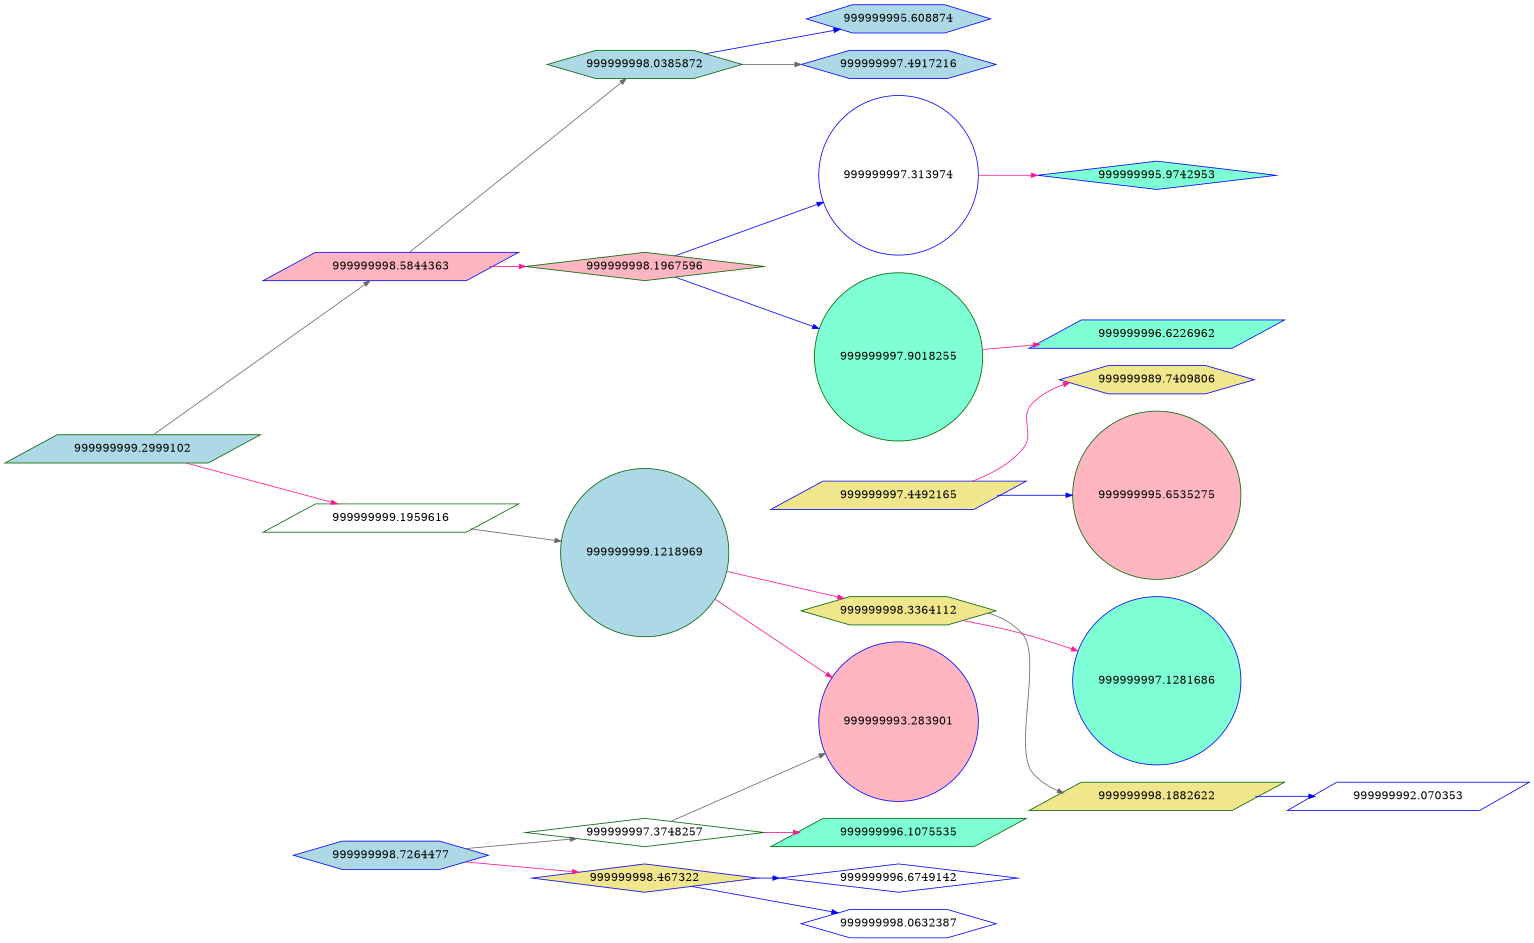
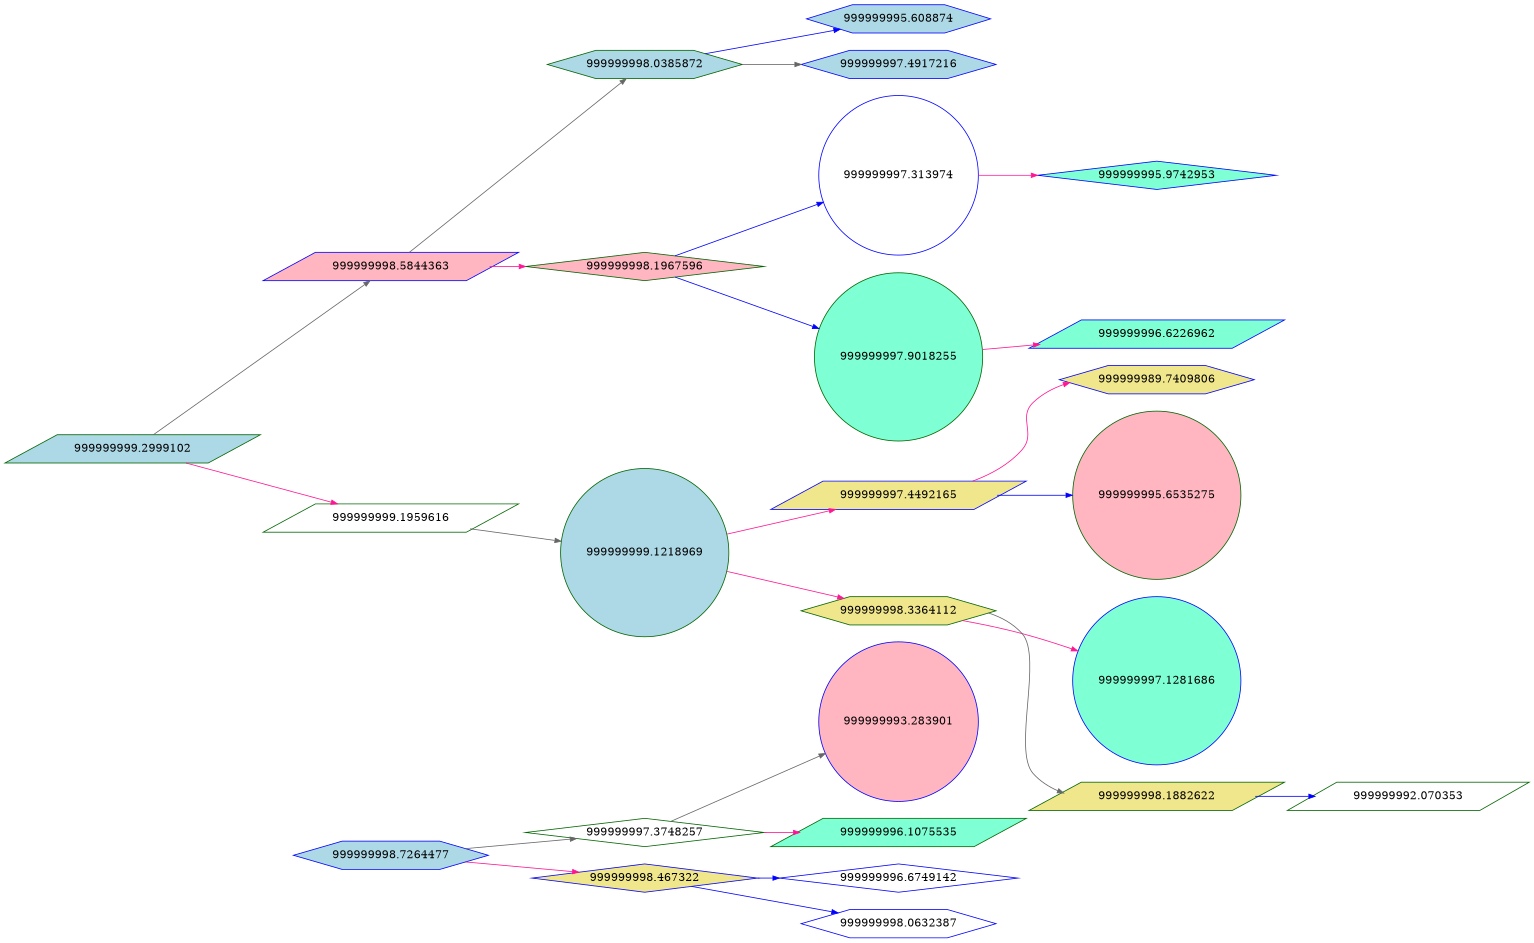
(771, 637) -> (778, 522)
(1408, 796) -> (1408, 796)
